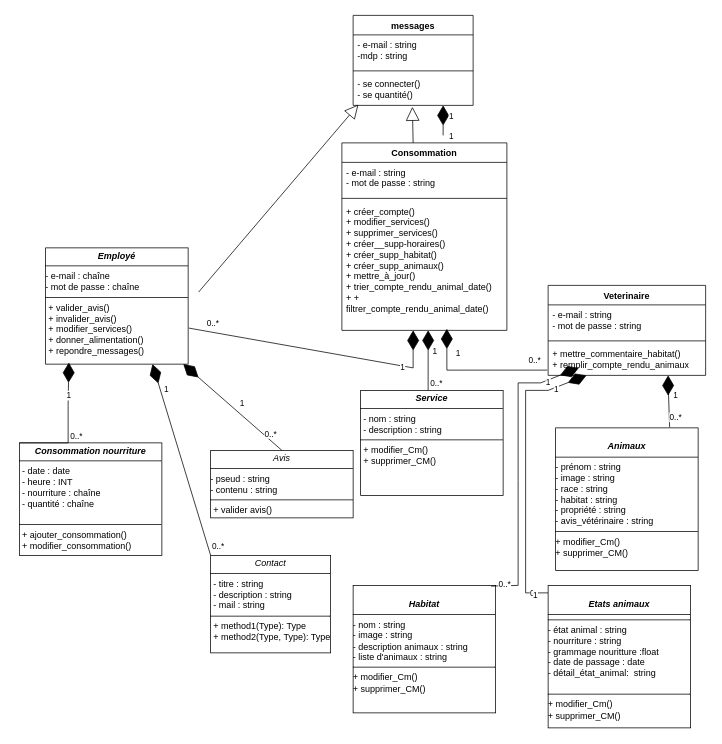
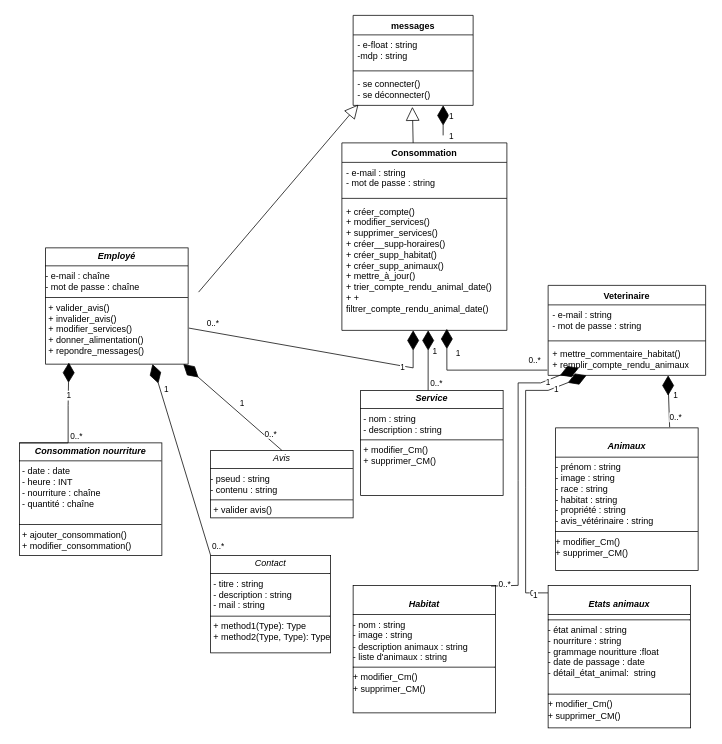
(392, 51) -> (396, 51)
(395, 90) -> (400, 90)
